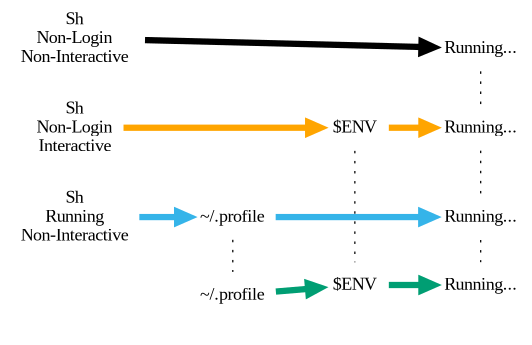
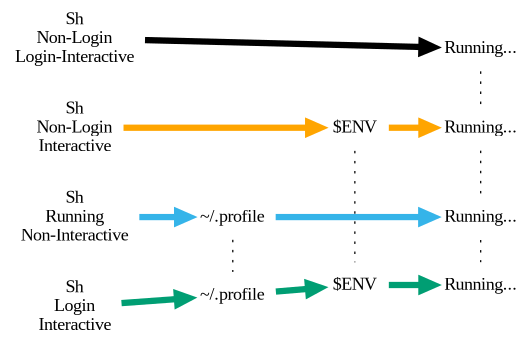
(75, 38) -> (75, 38)
none -> (75, 306)
